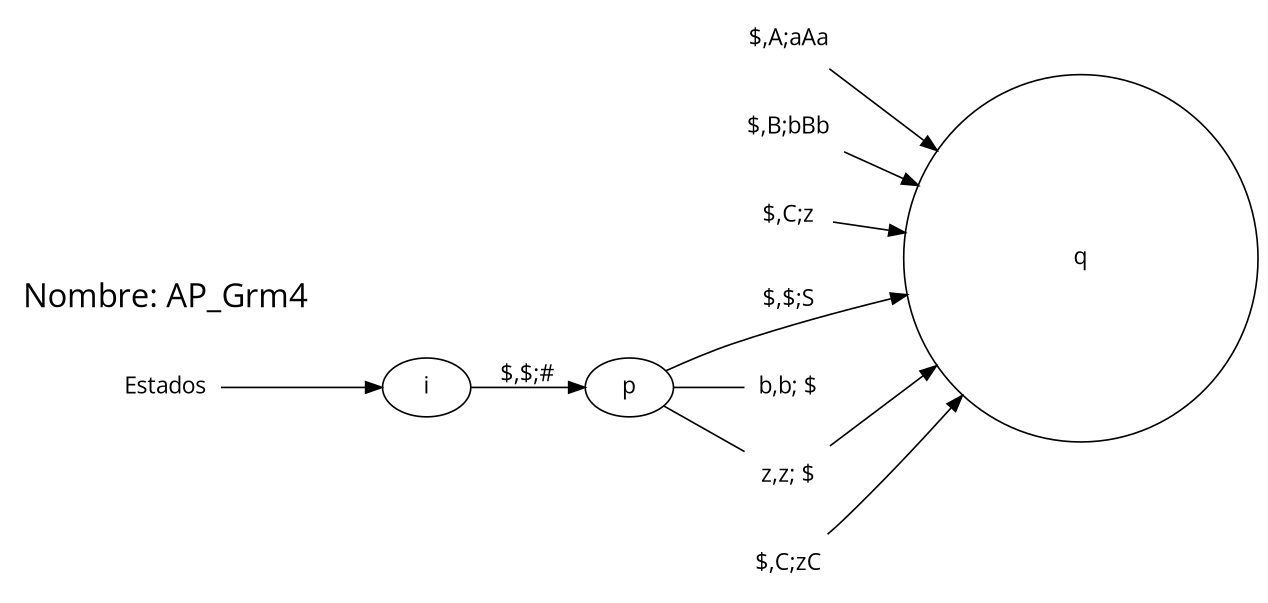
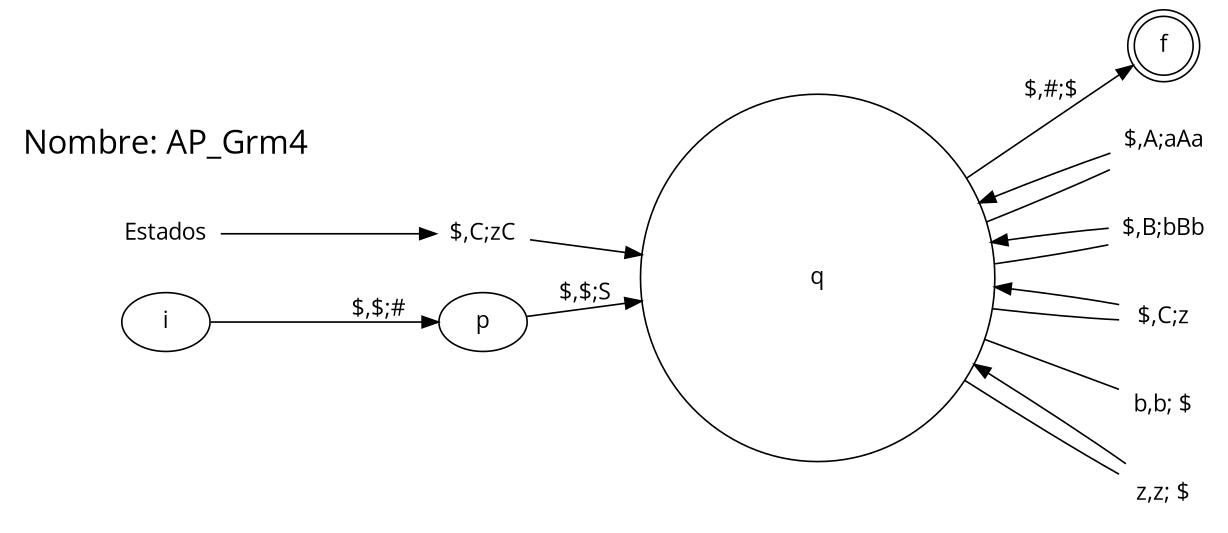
none -> (1164, 46)
none -> (1048, 197)
none -> (1051, 255)
none -> (1056, 315)
(293, 387) -> (320, 234)
(709, 387) -> (1052, 364)
(704, 429) -> (1041, 428)
